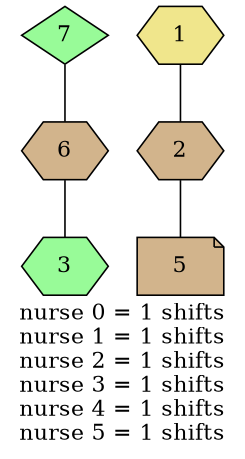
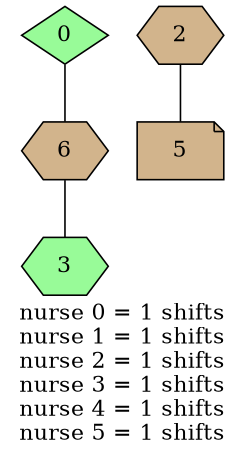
(65, 35) -> (65, 35)
(180, 35) -> none
